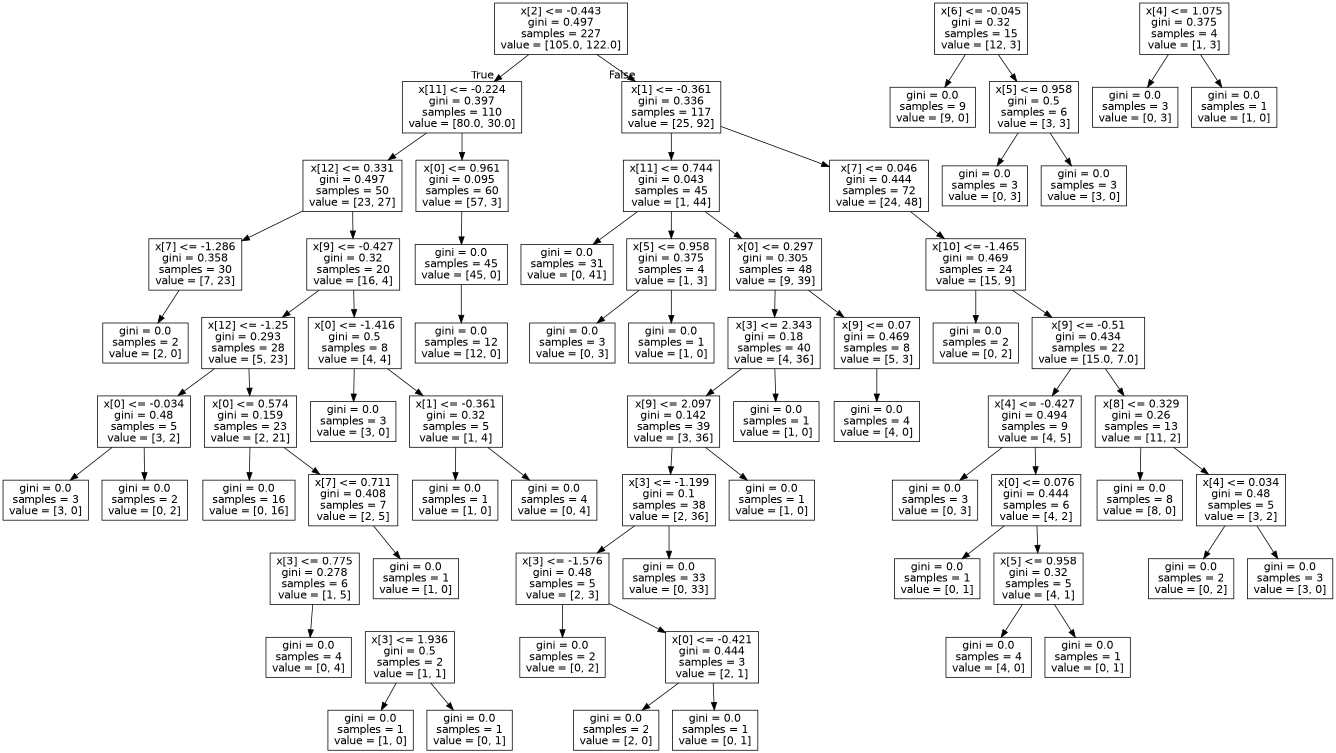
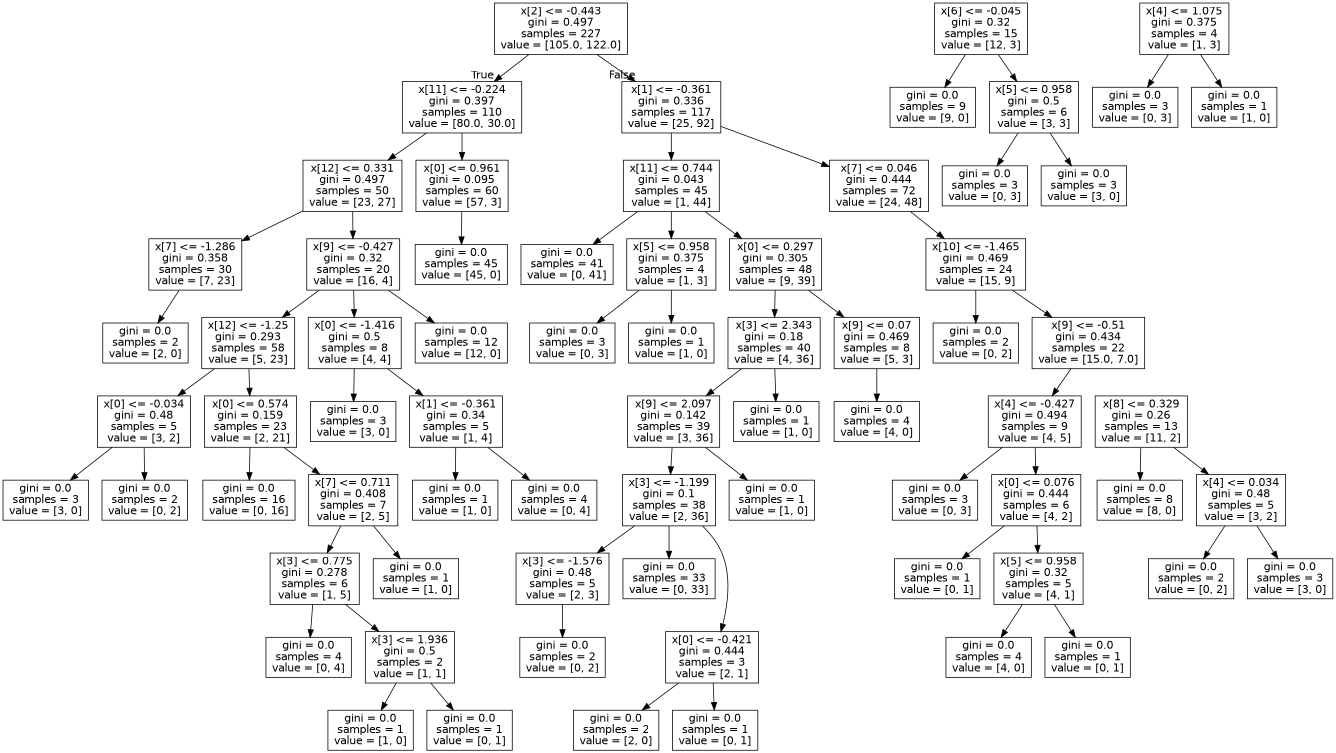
(567, 264) -> (567, 264)
(461, 300) -> (408, 304)
(248, 343) -> (248, 343)
(1113, 379) -> none
(456, 422) -> (456, 422)
none -> (336, 536)
none -> (359, 616)
(634, 616) -> (727, 572)
